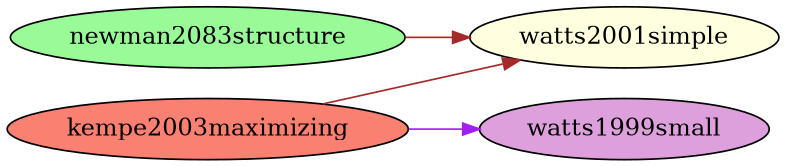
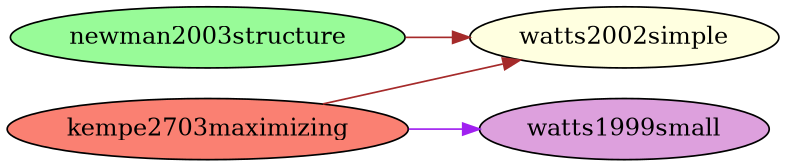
(208, 37) -> (208, 37)
(624, 37) -> (624, 37)
(208, 129) -> (208, 129)
